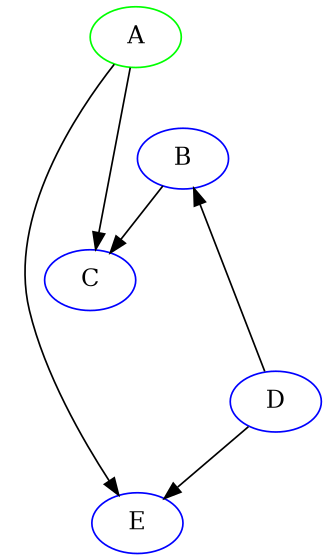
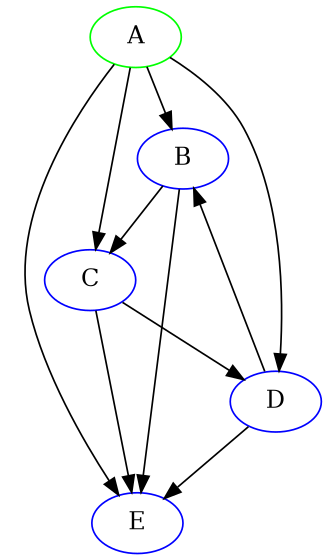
none -> (156, 90)
none -> (267, 188)
none -> (176, 336)
none -> (160, 339)
none -> (112, 393)
